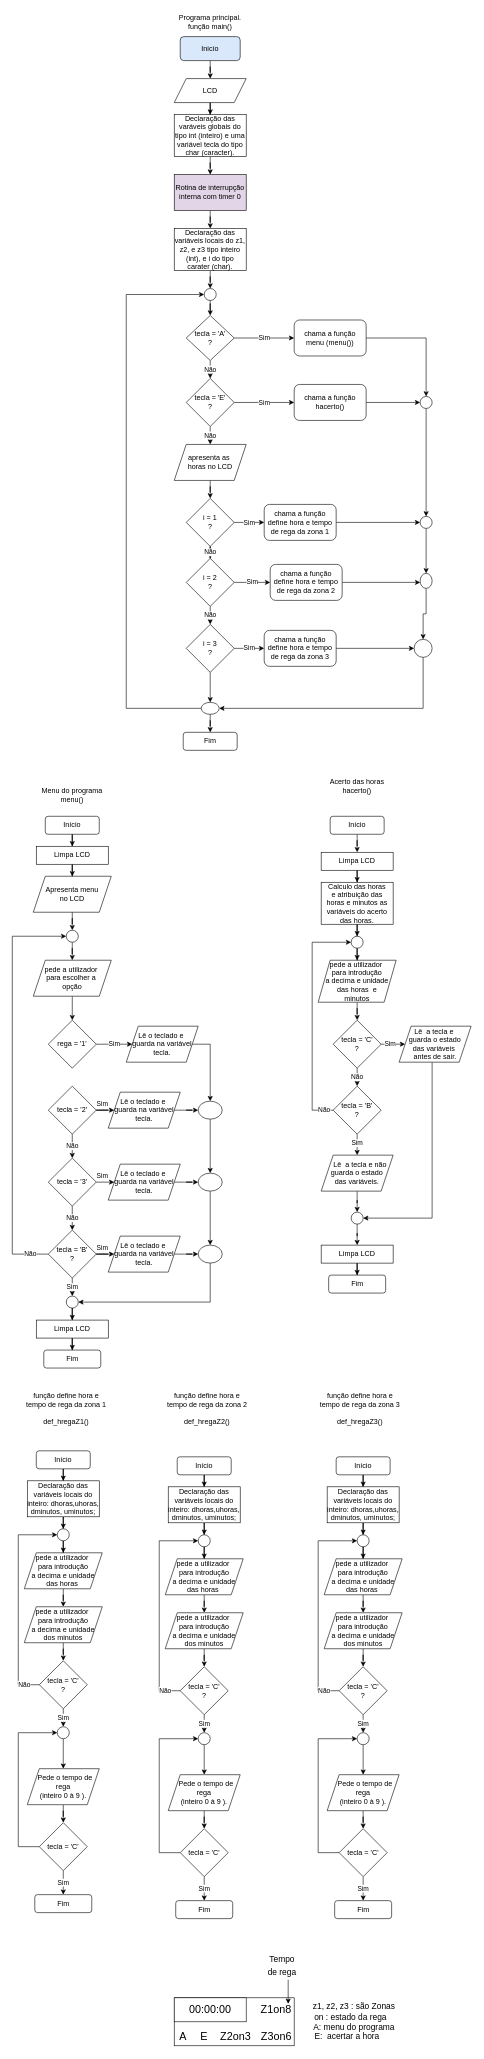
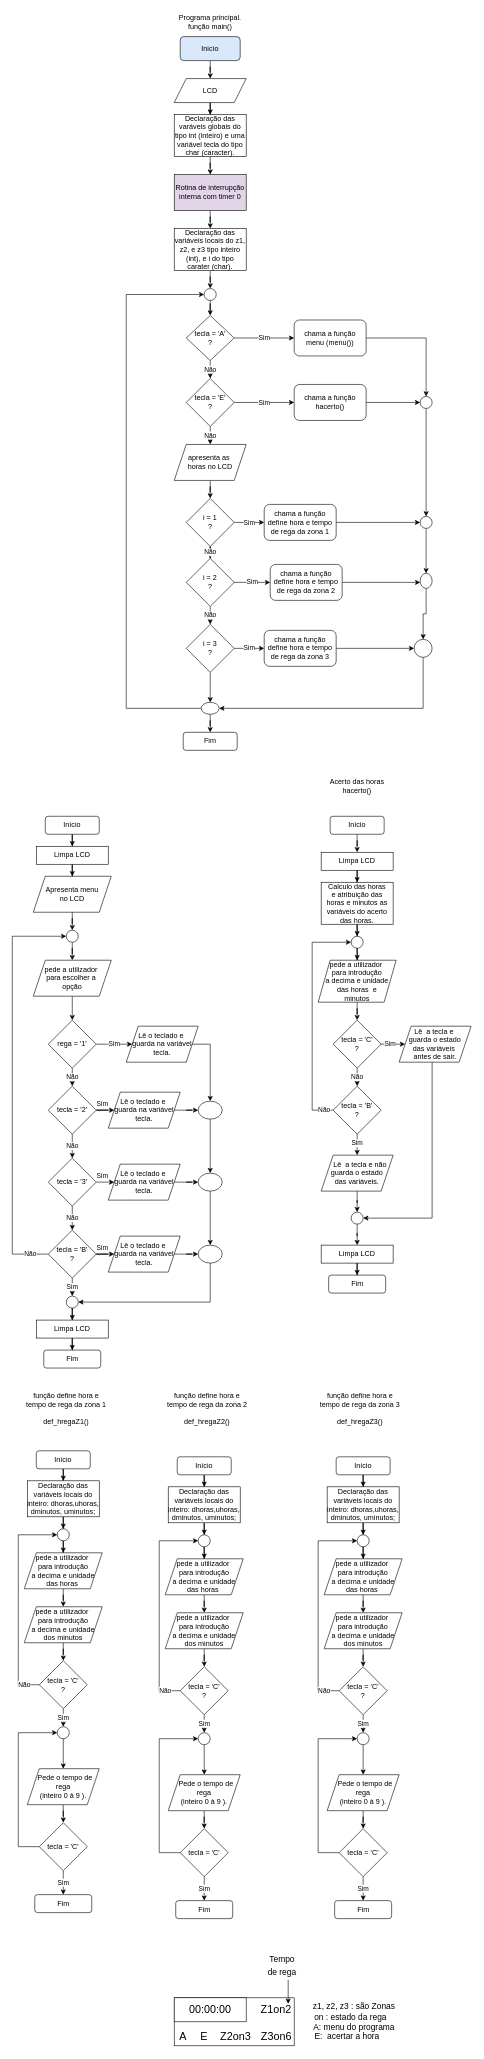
(72, 795) -> none
none -> (72, 1077)
(276, 2010) -> (276, 2010)
